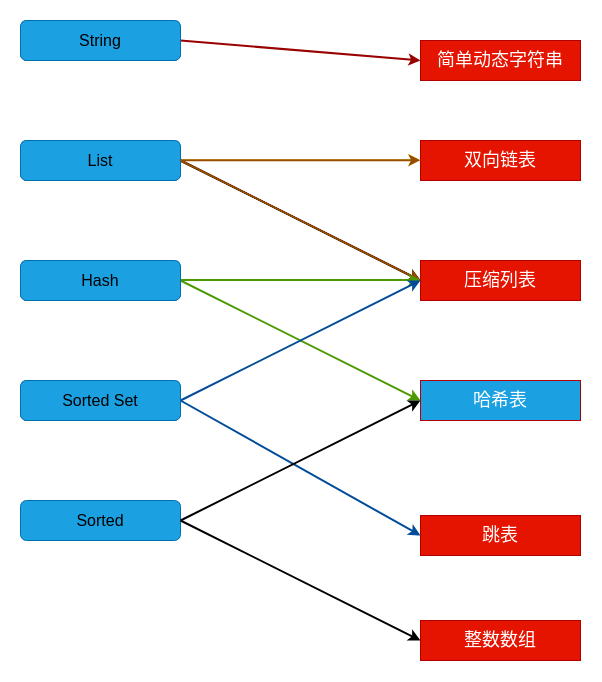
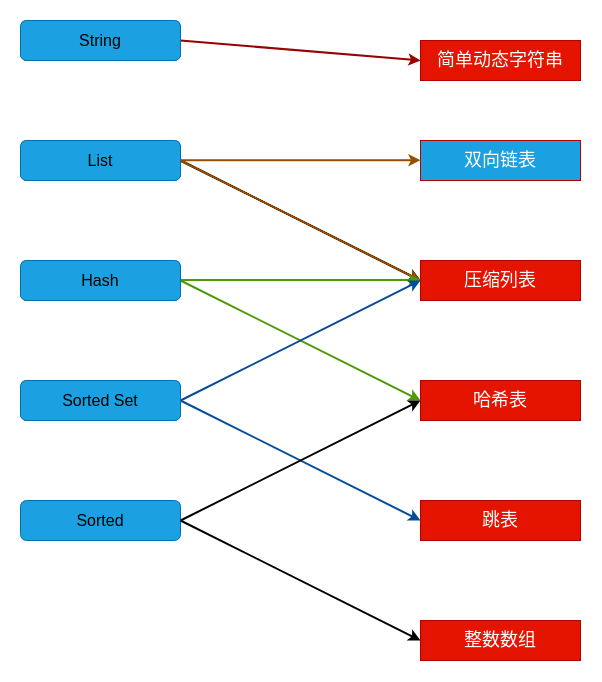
(501, 161) -> (501, 161)
(501, 401) -> (501, 401)
(501, 536) -> (501, 521)
